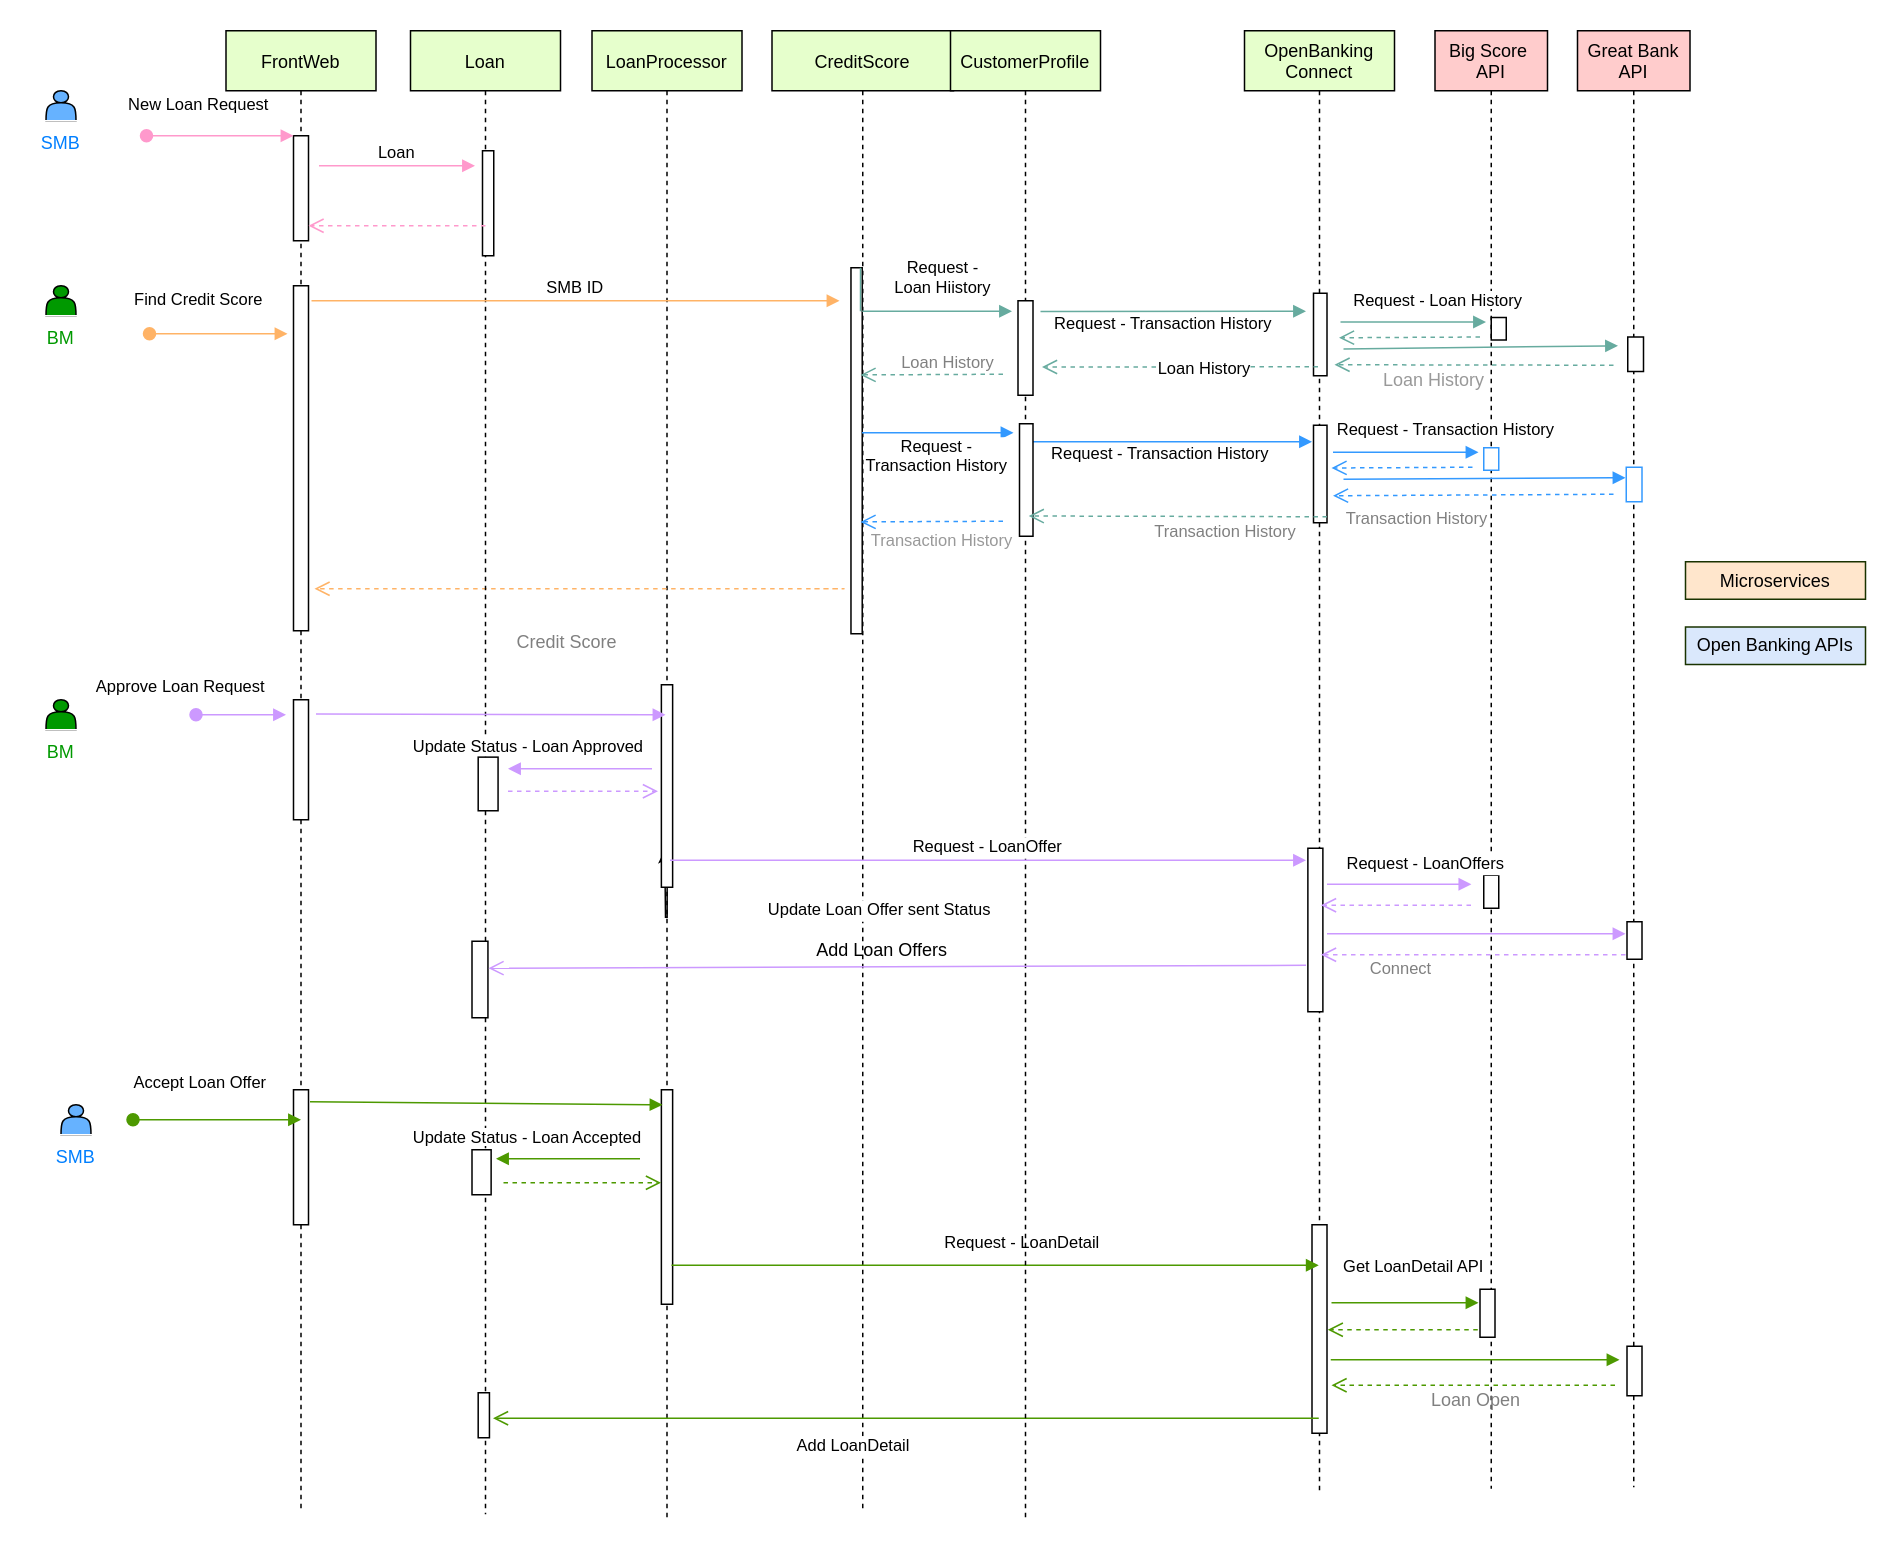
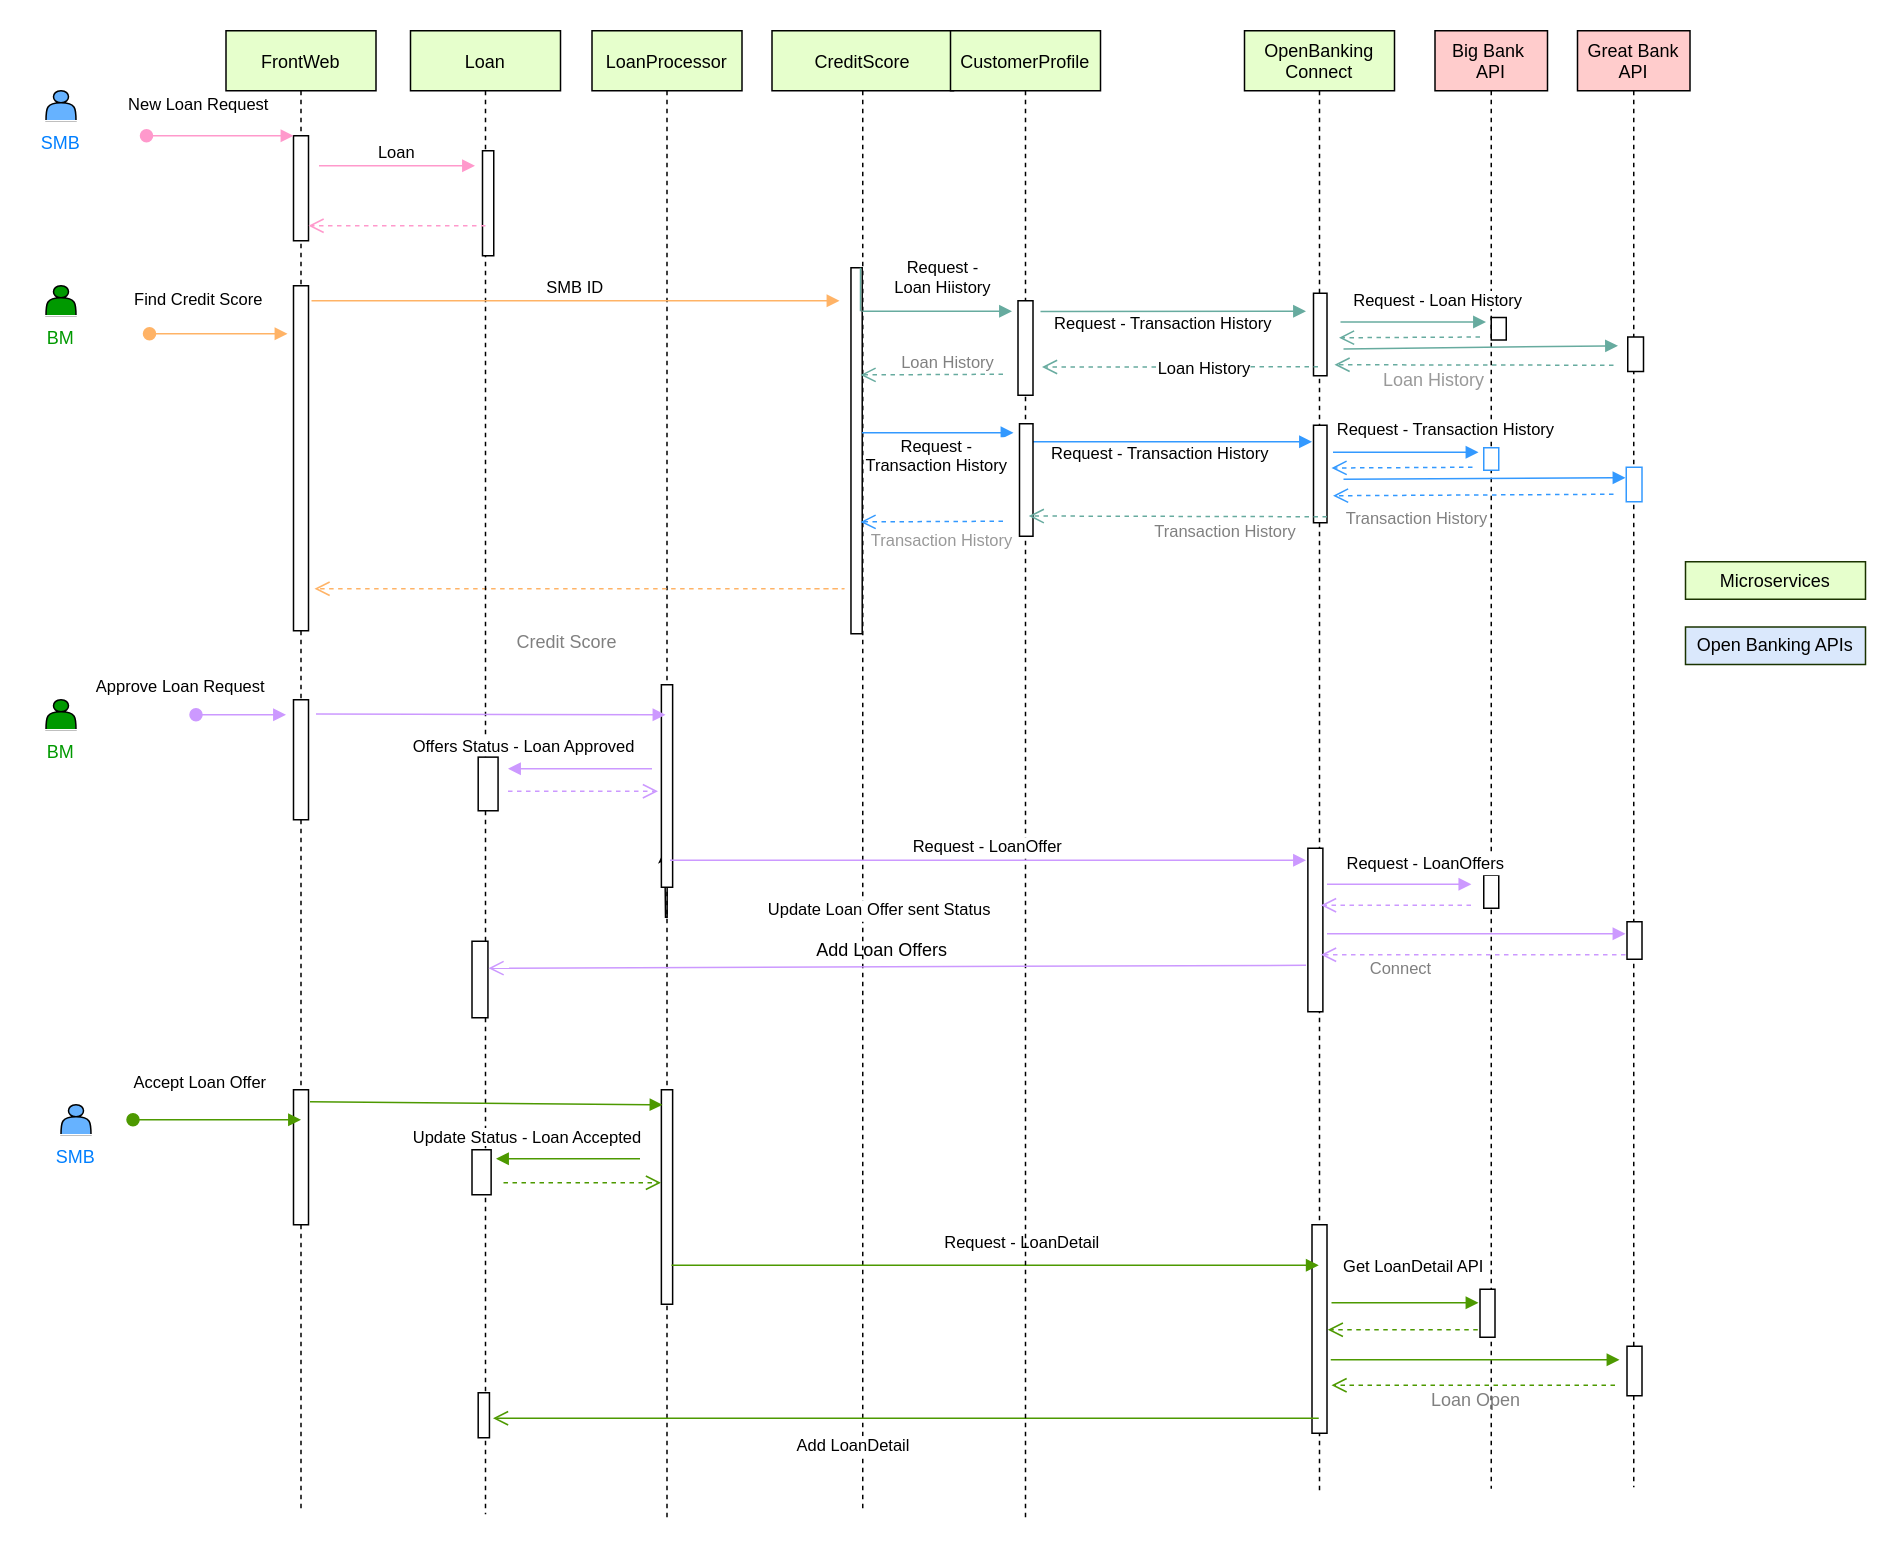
(1490, 51) -> (1490, 51)
(1775, 581) -> (1775, 581)
(542, 757) -> (542, 757)
